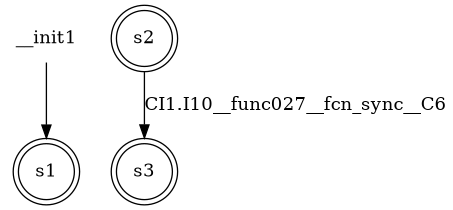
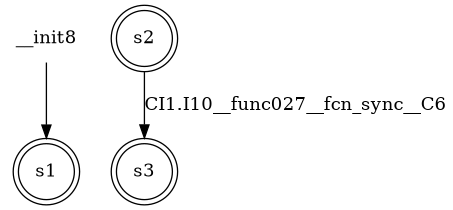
(46, 38) -> (46, 38)
